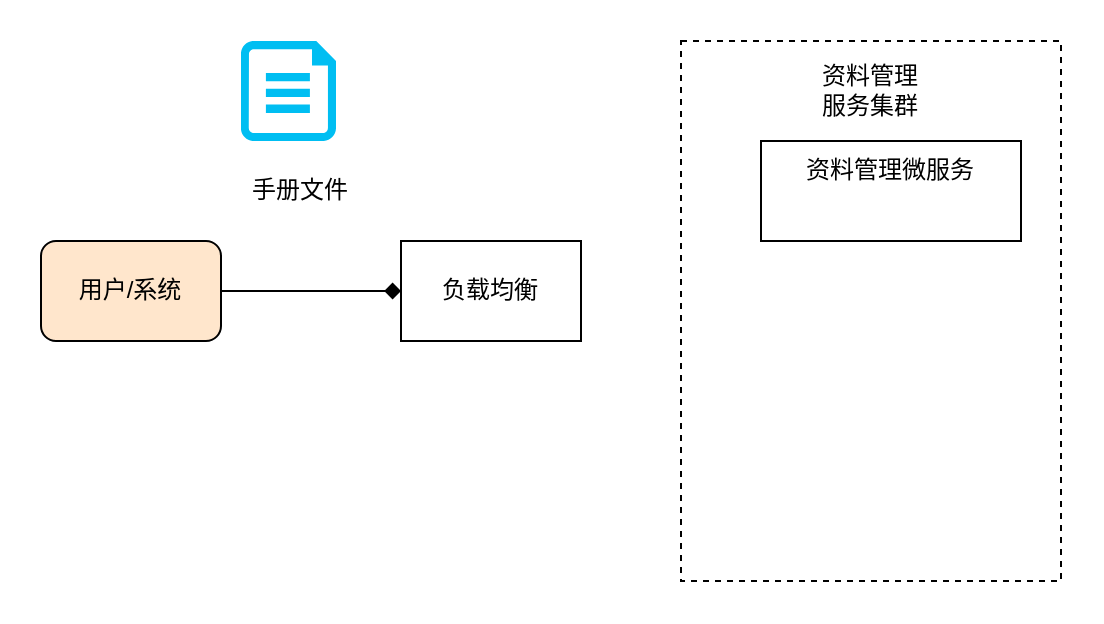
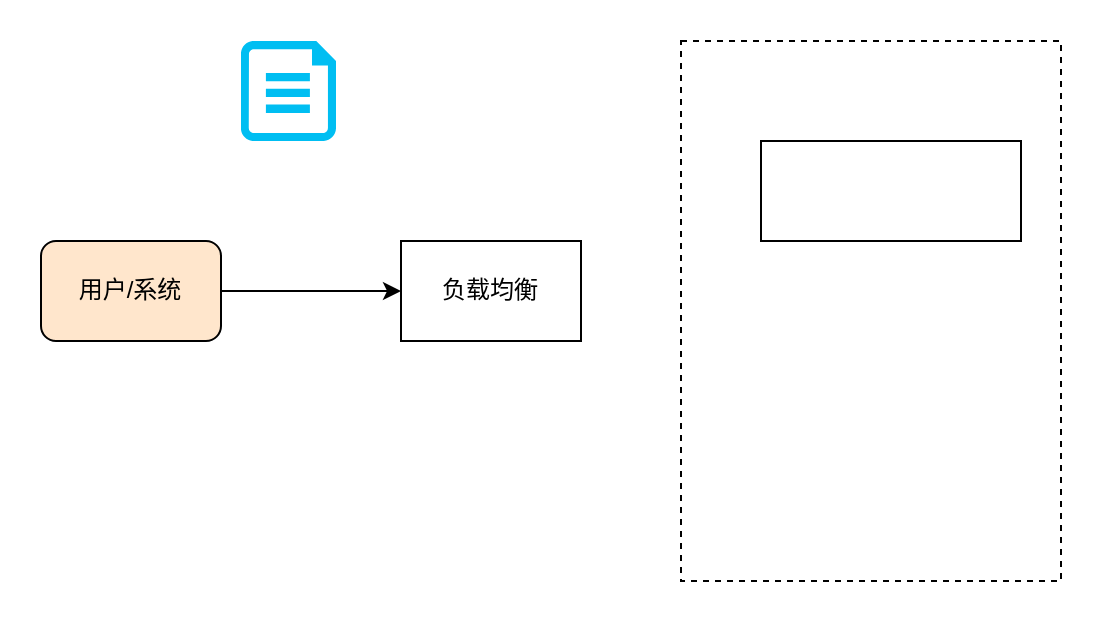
(871, 91) -> none
(891, 171) -> none
(301, 191) -> none
(384, 291) -> (385, 291)
